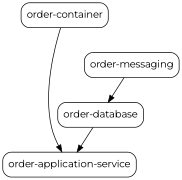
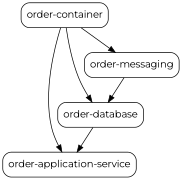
none -> (95, 38)
none -> (74, 63)
